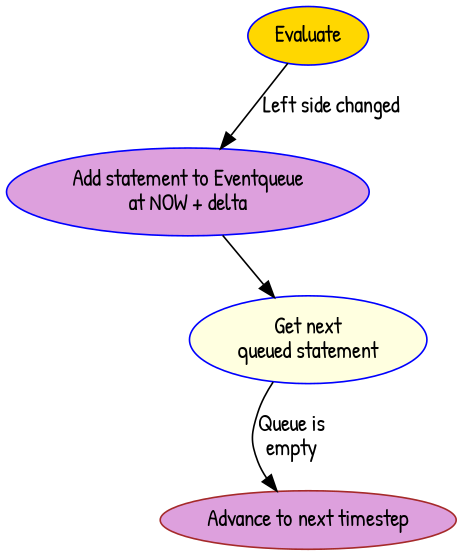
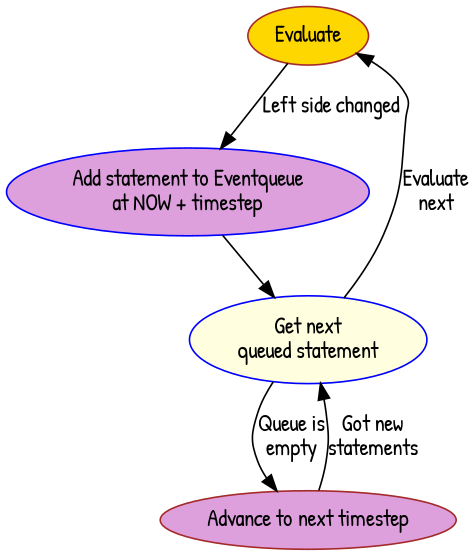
(308, 36) -> (308, 36)
none -> (400, 179)
(188, 192) -> (188, 192)
none -> (328, 445)
